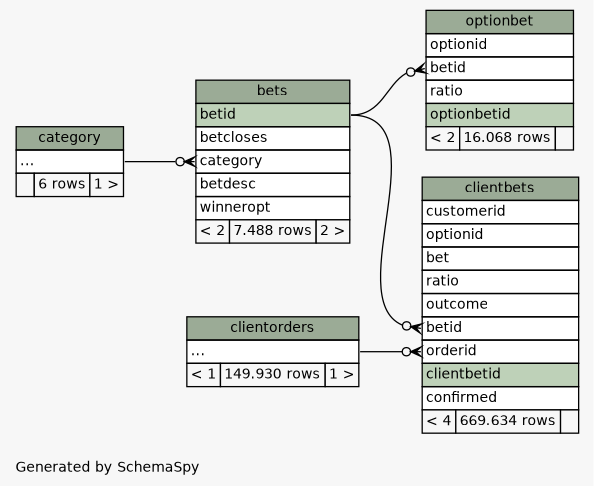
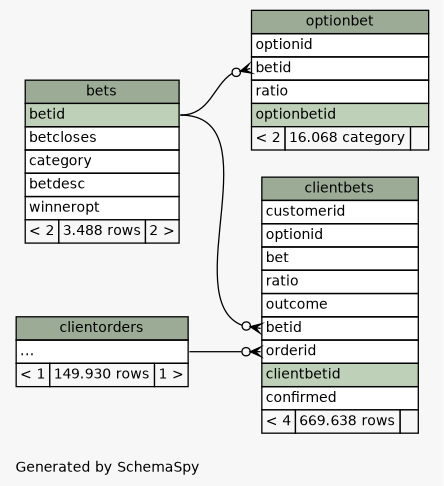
(508, 138) -> (348, 138)
(69, 162) -> none
(273, 231) -> (102, 231)
(508, 421) -> (348, 421)
